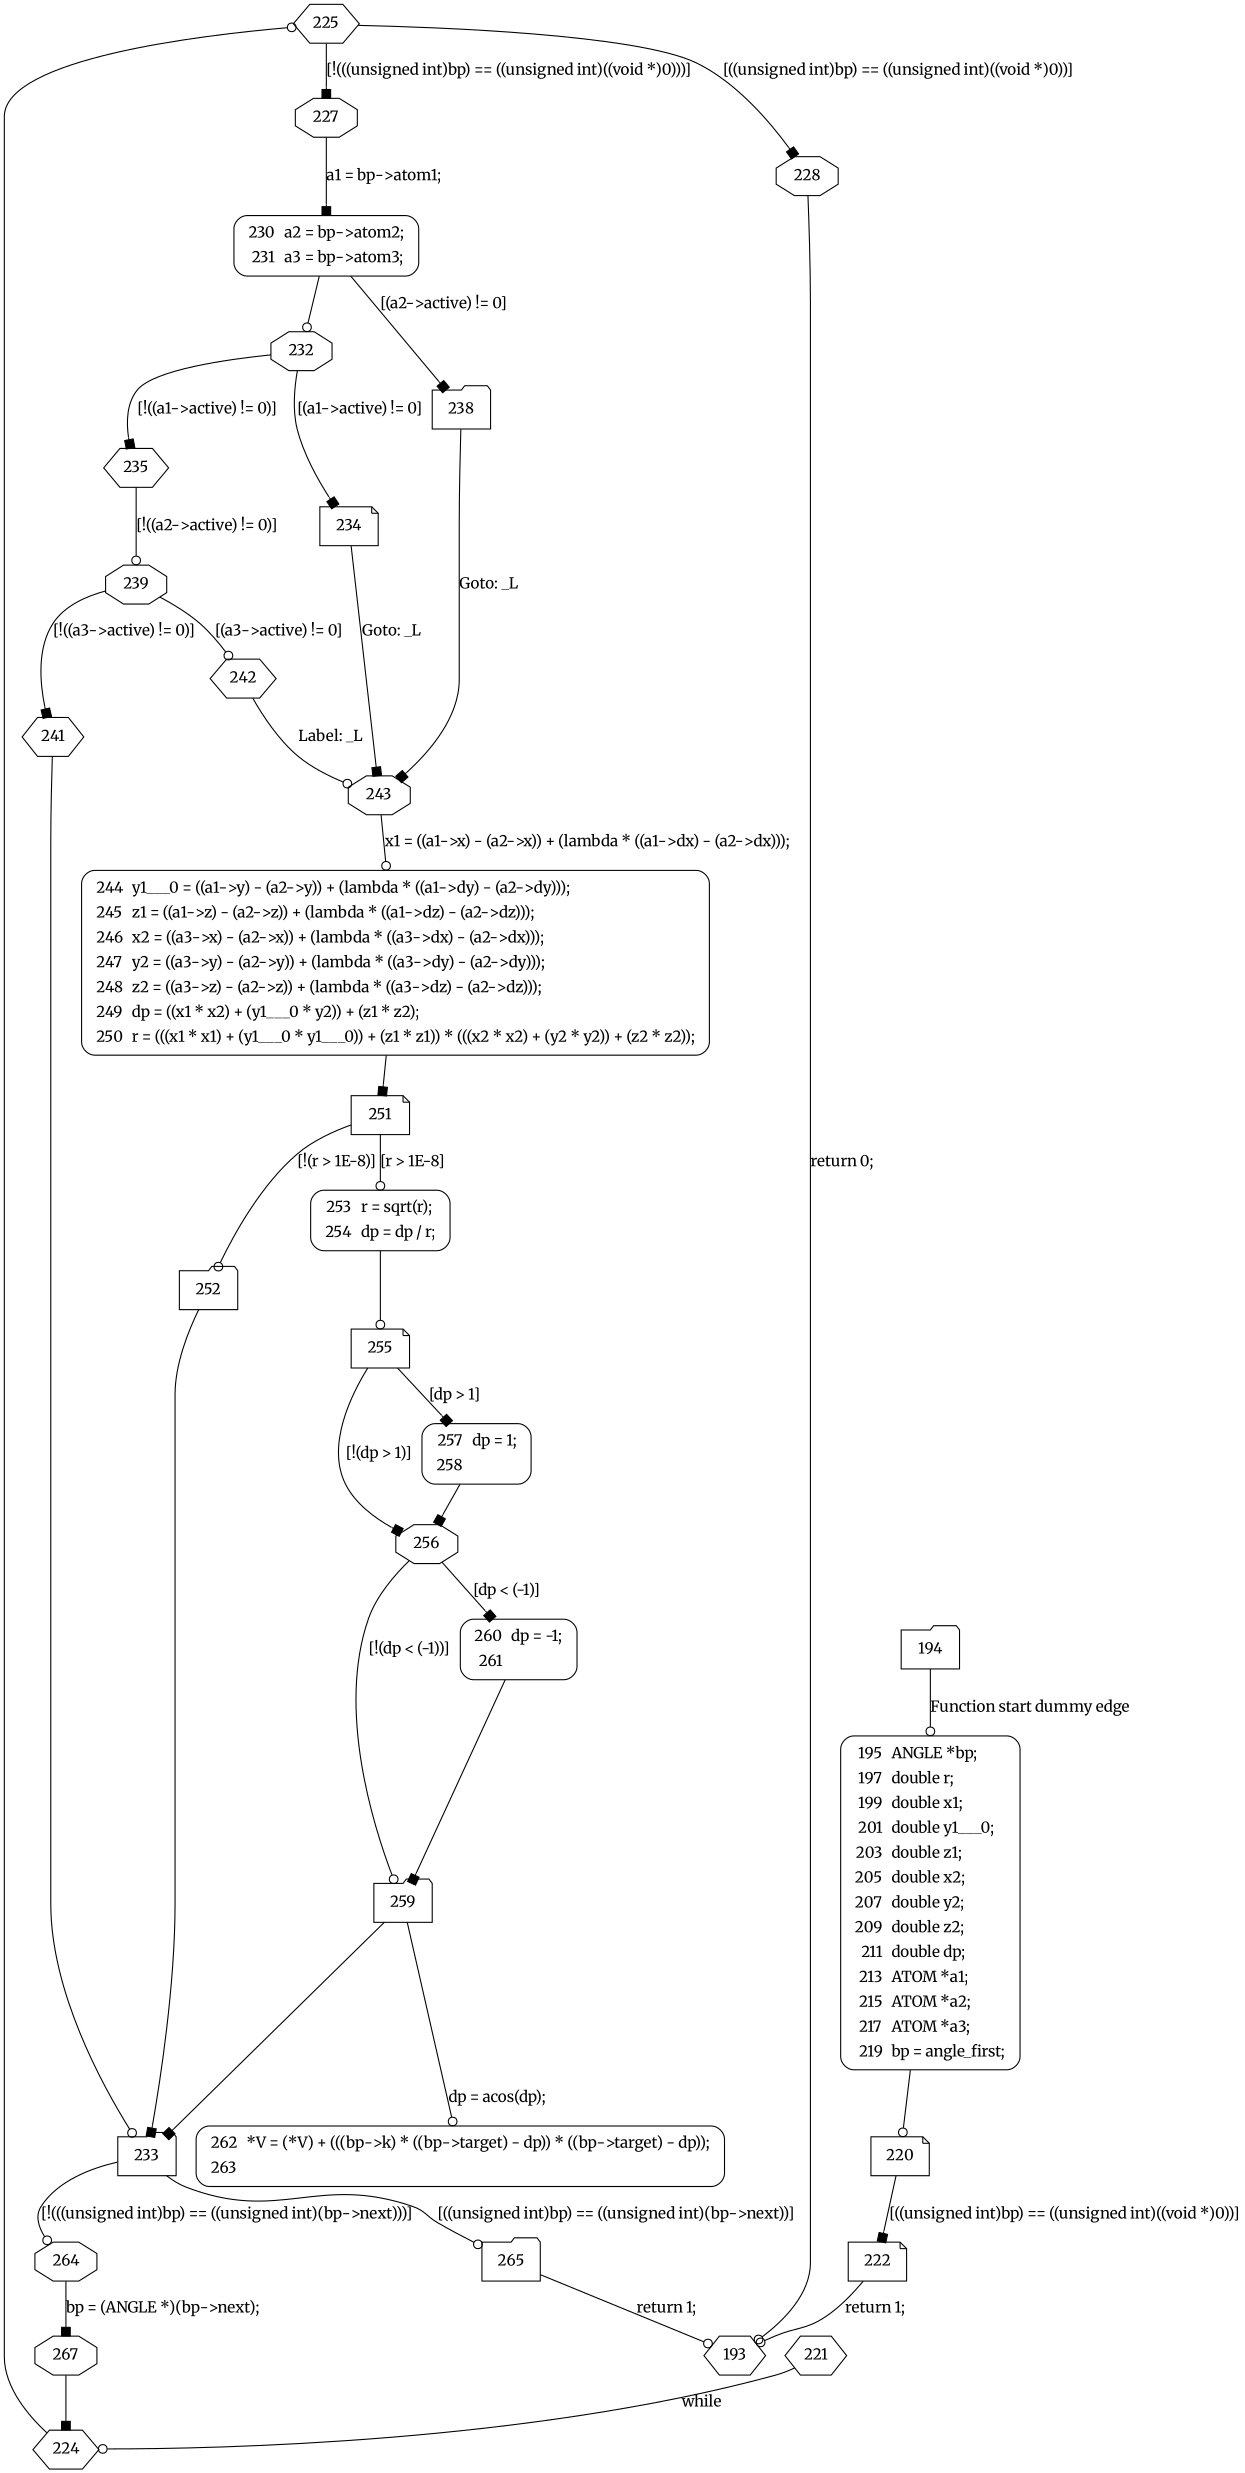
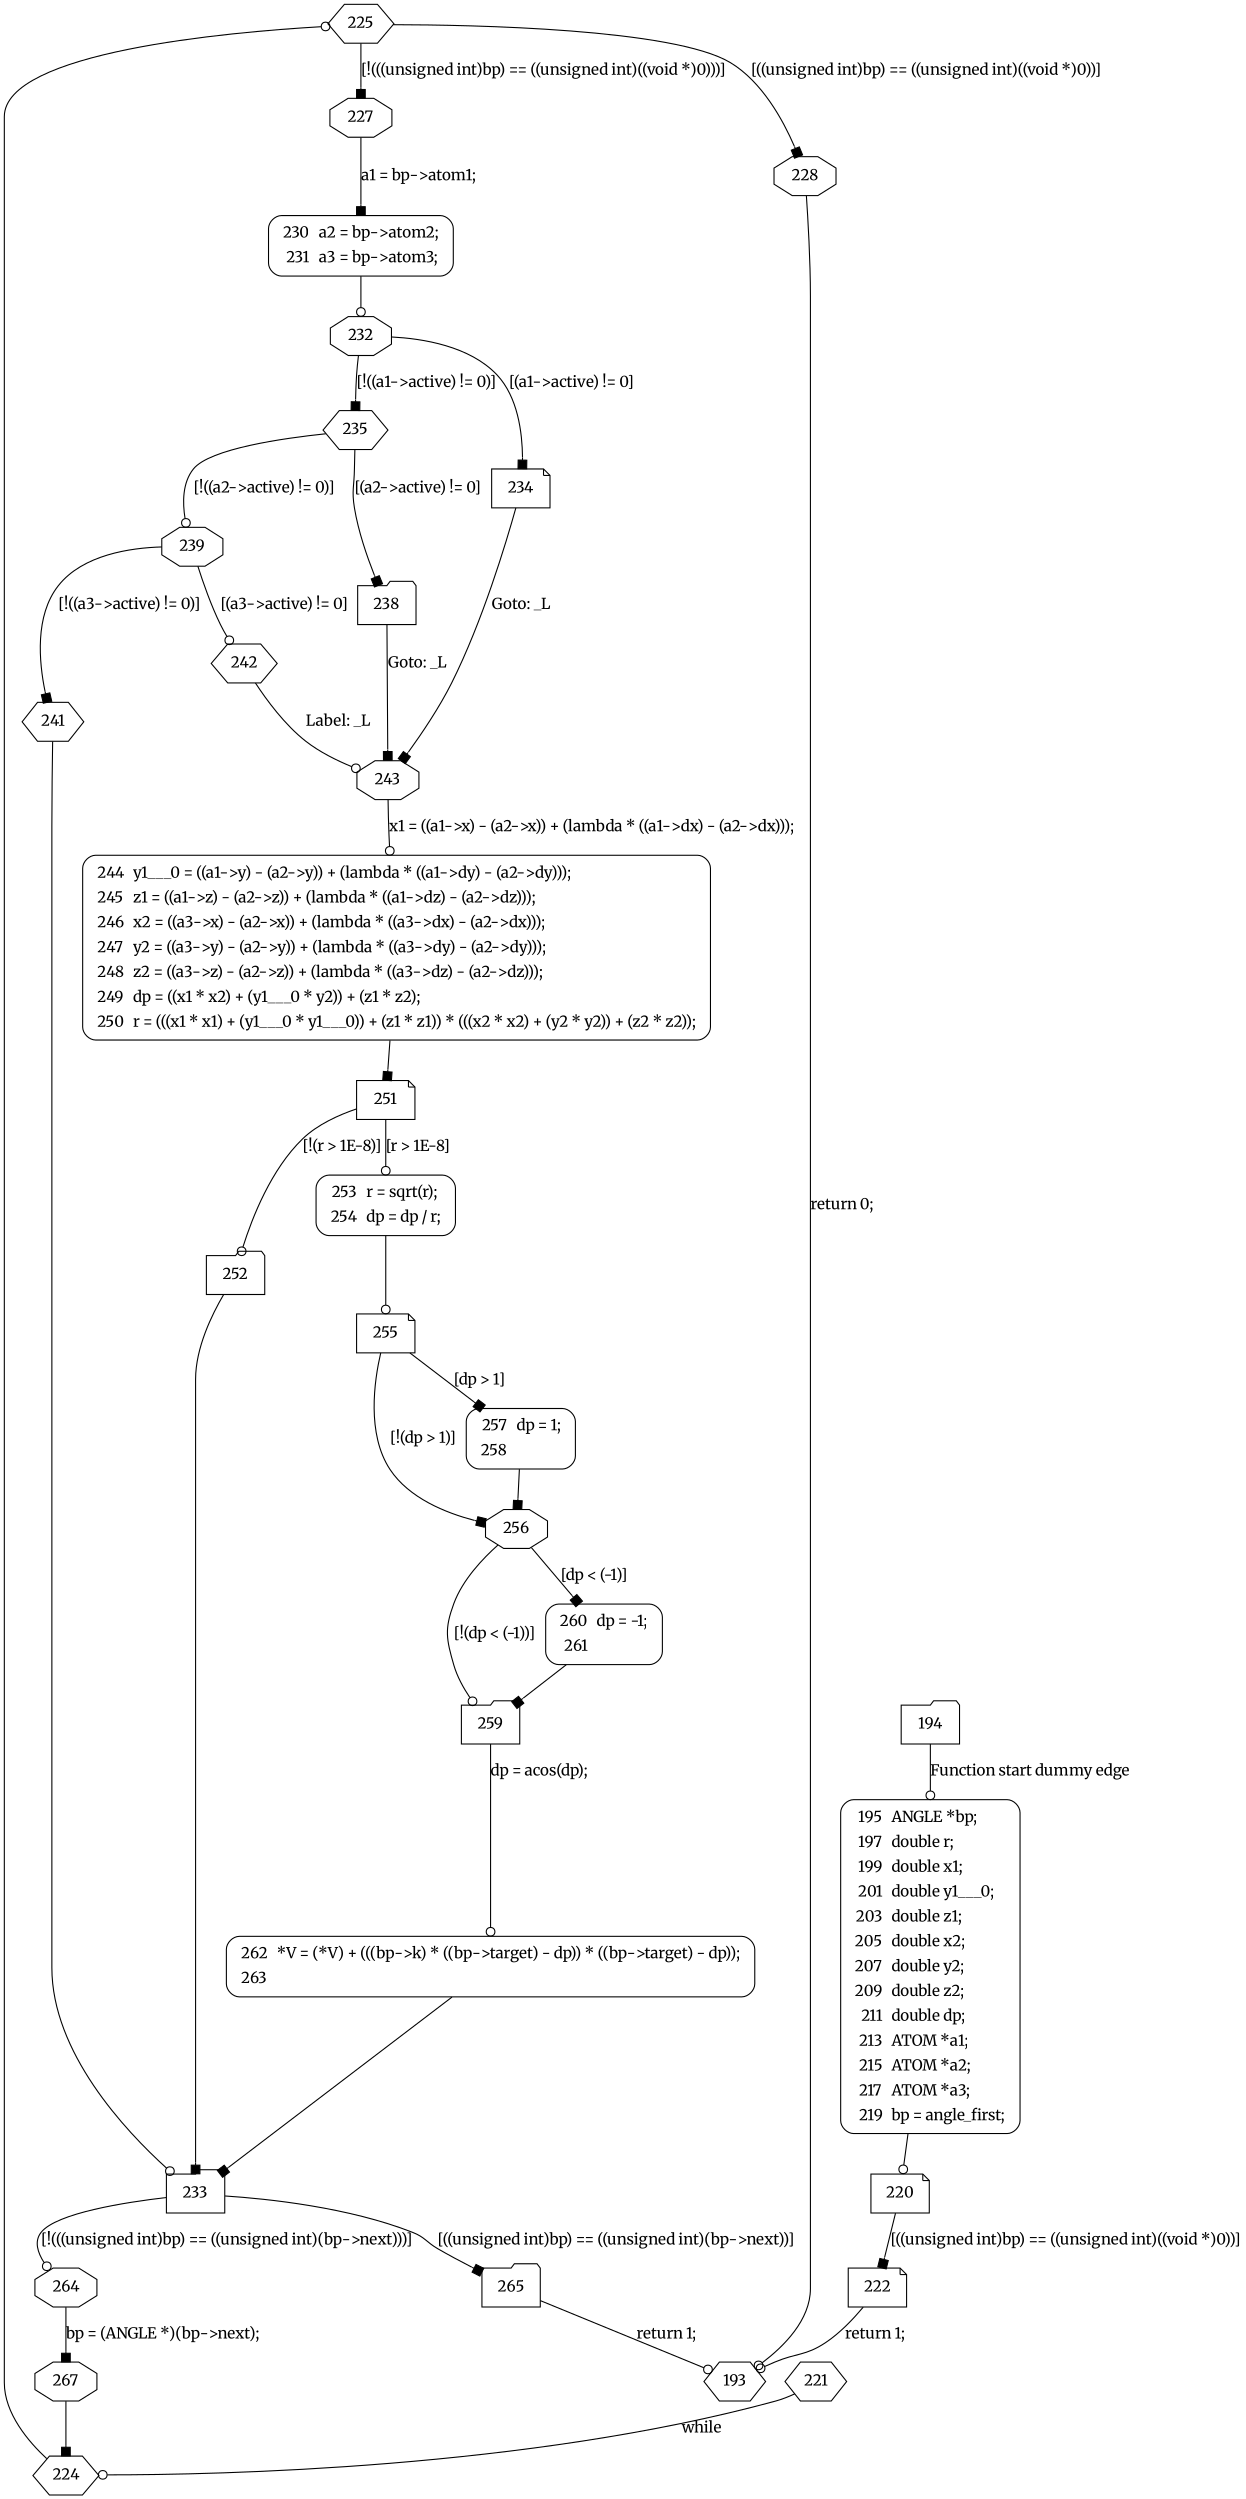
(395, 329) -> (356, 514)
(279, 2026) -> (340, 2082)
(323, 2196) -> (354, 2215)
